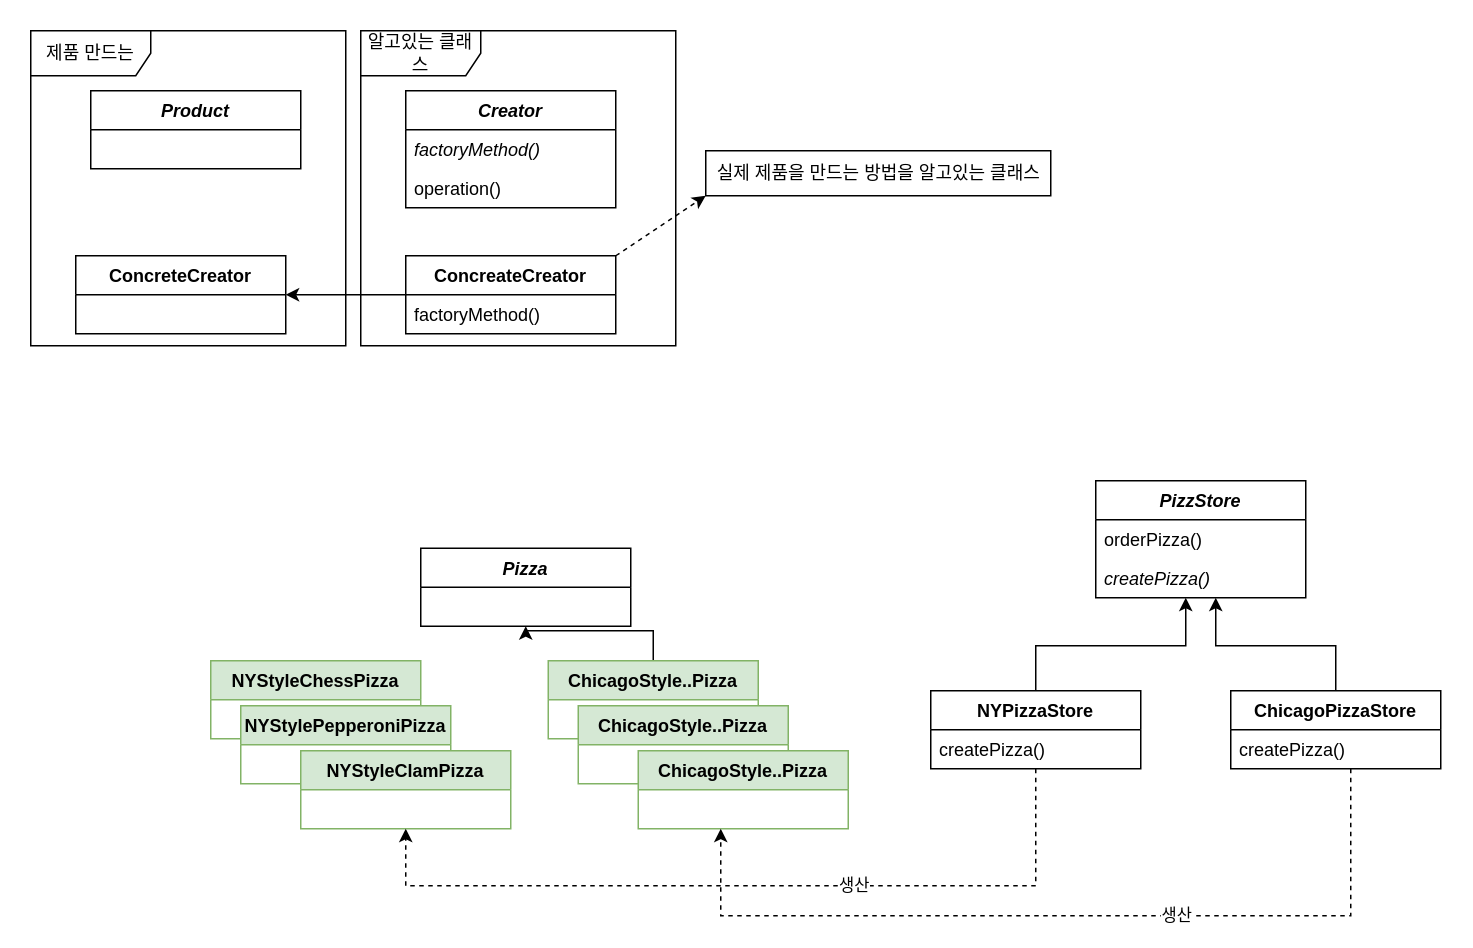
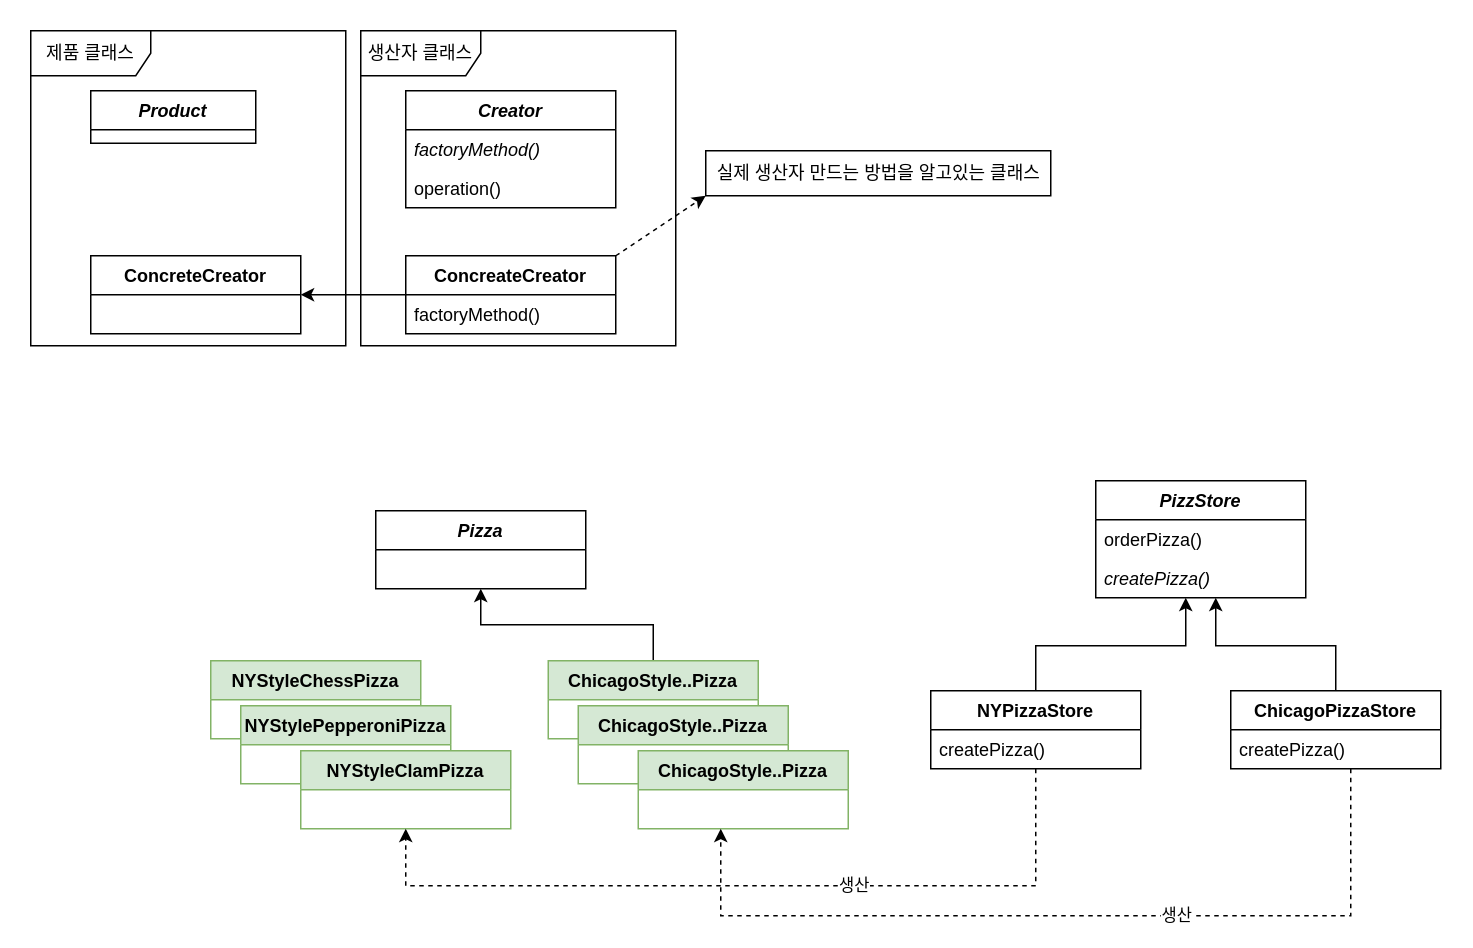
(91, 53) -> (91, 53)
(421, 53) -> (421, 53)
(196, 130) -> (173, 117)
(879, 173) -> (879, 173)
(181, 295) -> (196, 295)
(526, 587) -> (481, 550)
